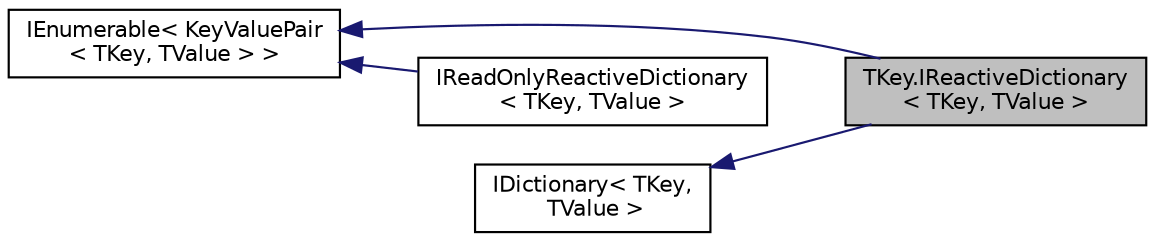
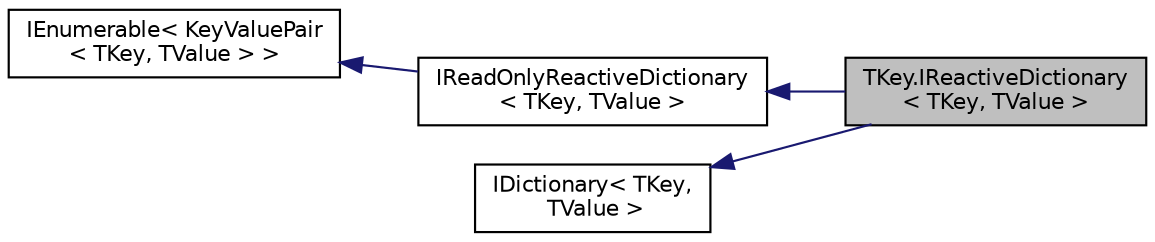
(623, 27) -> (817, 92)
